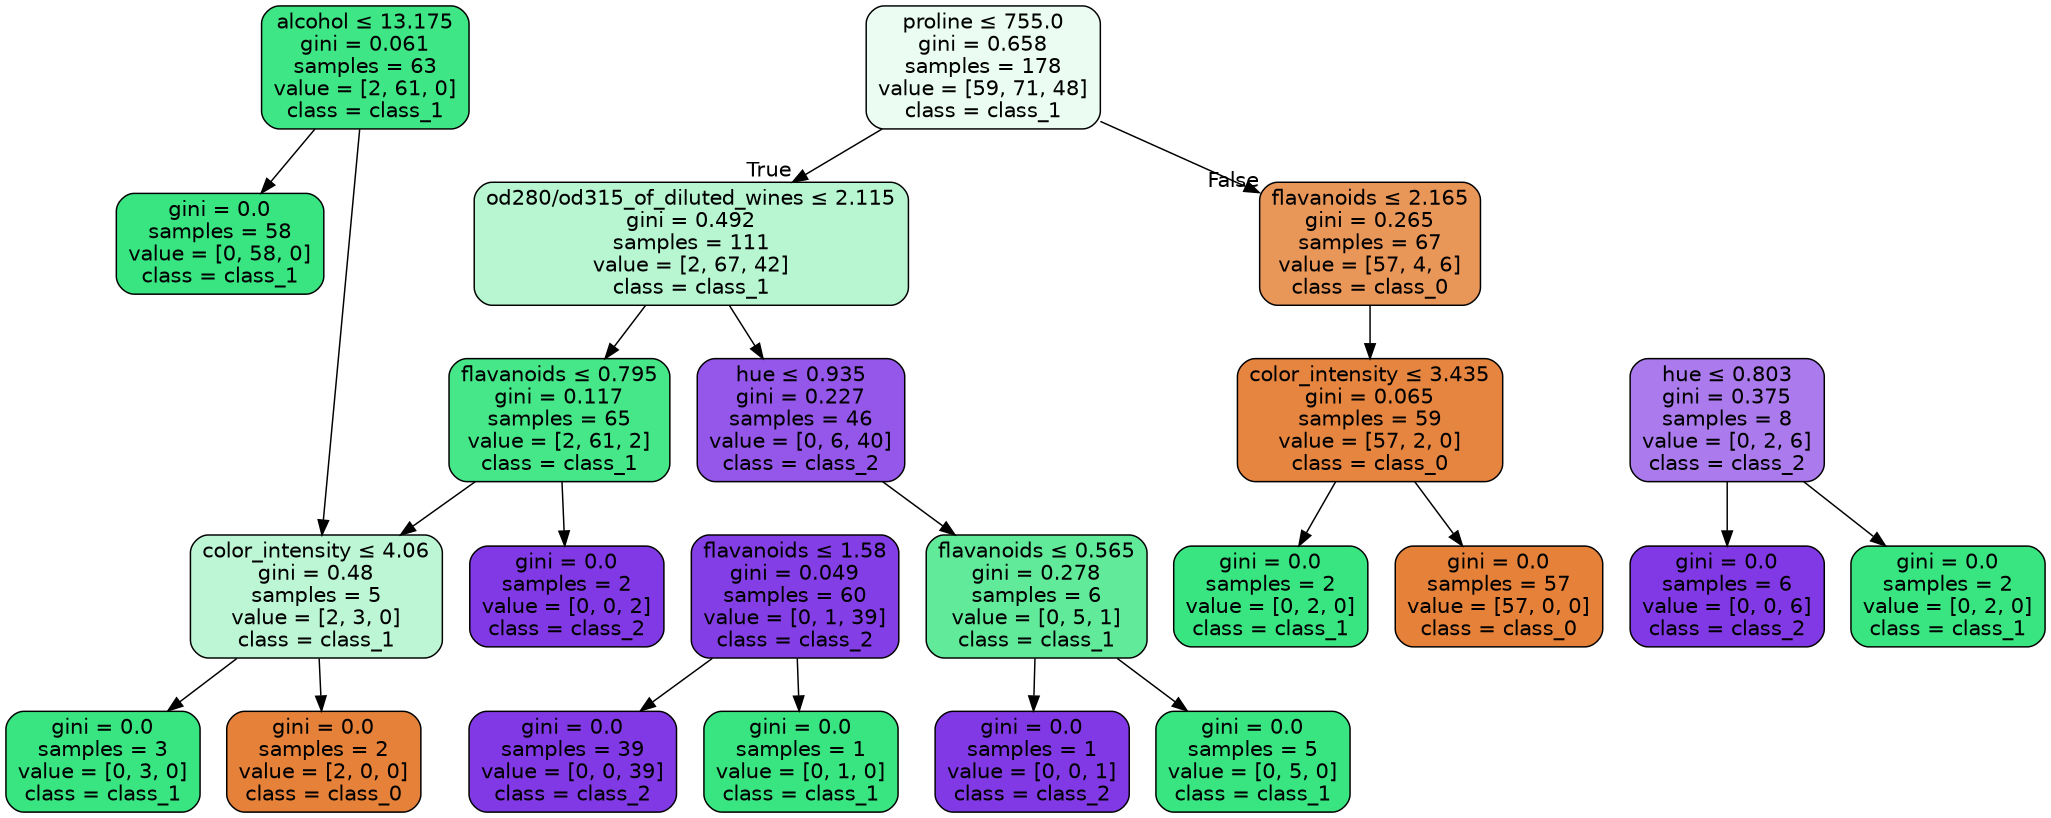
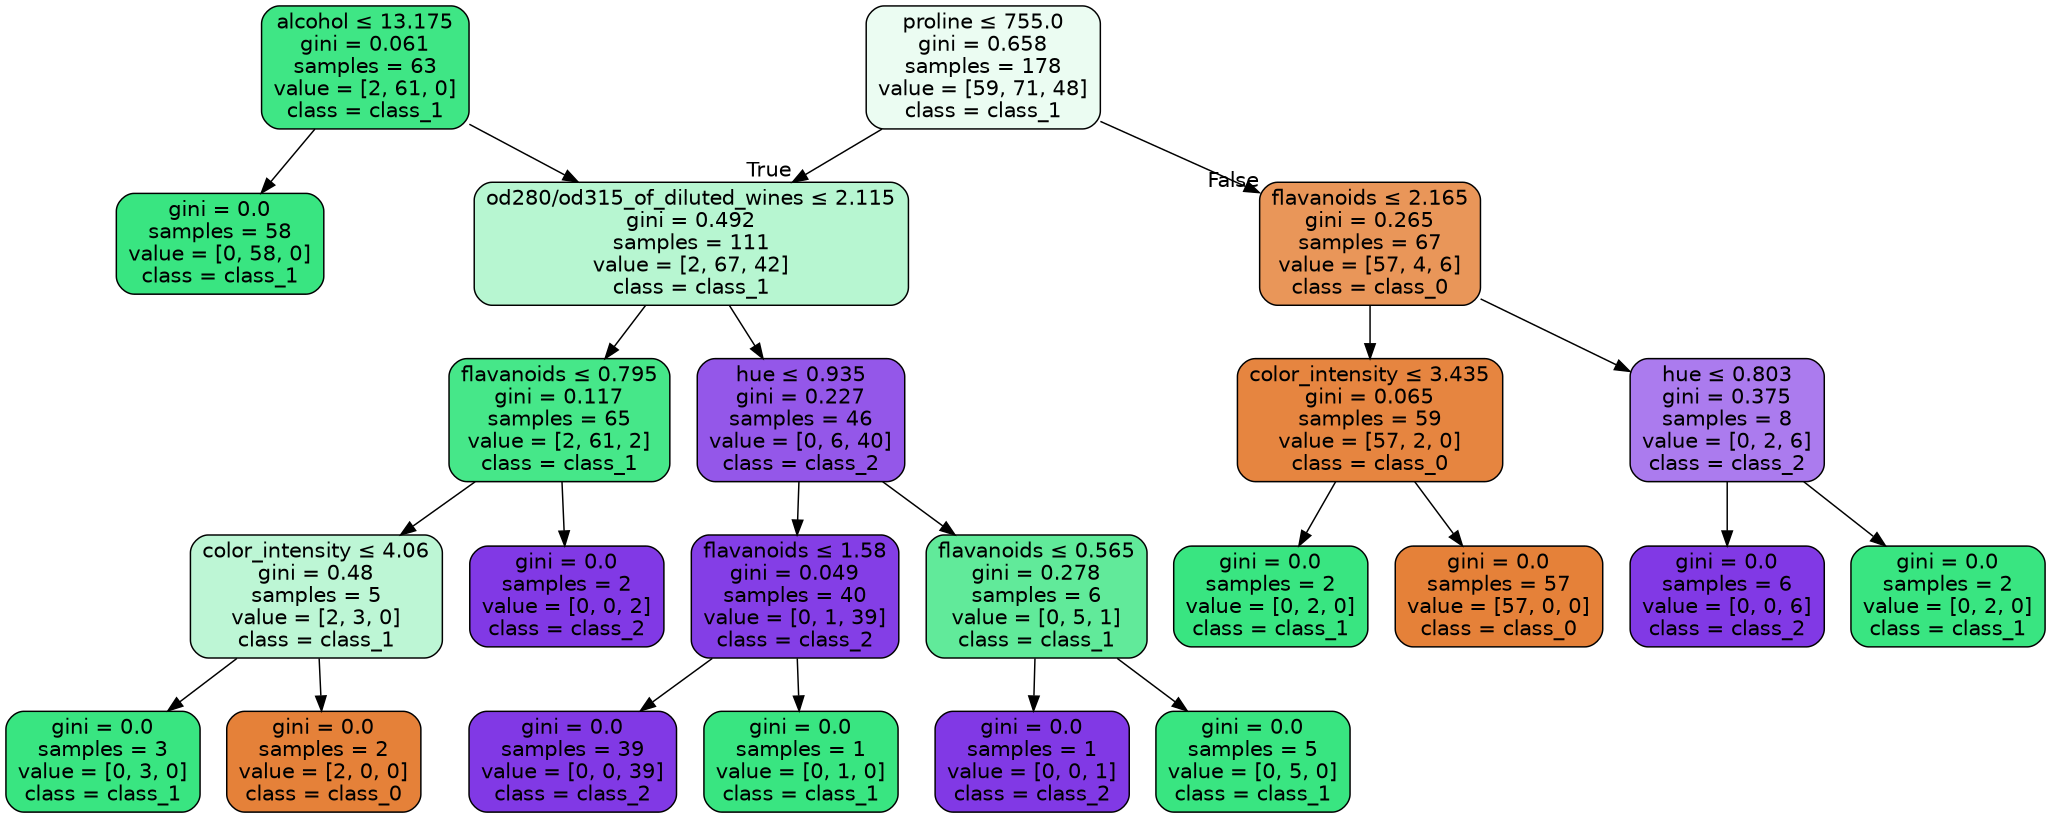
(342, 325) -> (517, 150)
none -> (1548, 332)
none -> (798, 501)
(795, 596) -> (795, 596)
